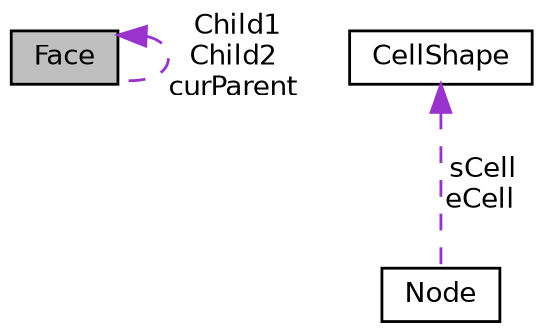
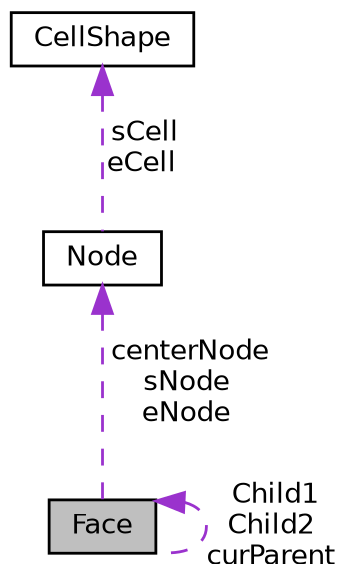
none -> (103, 407)
